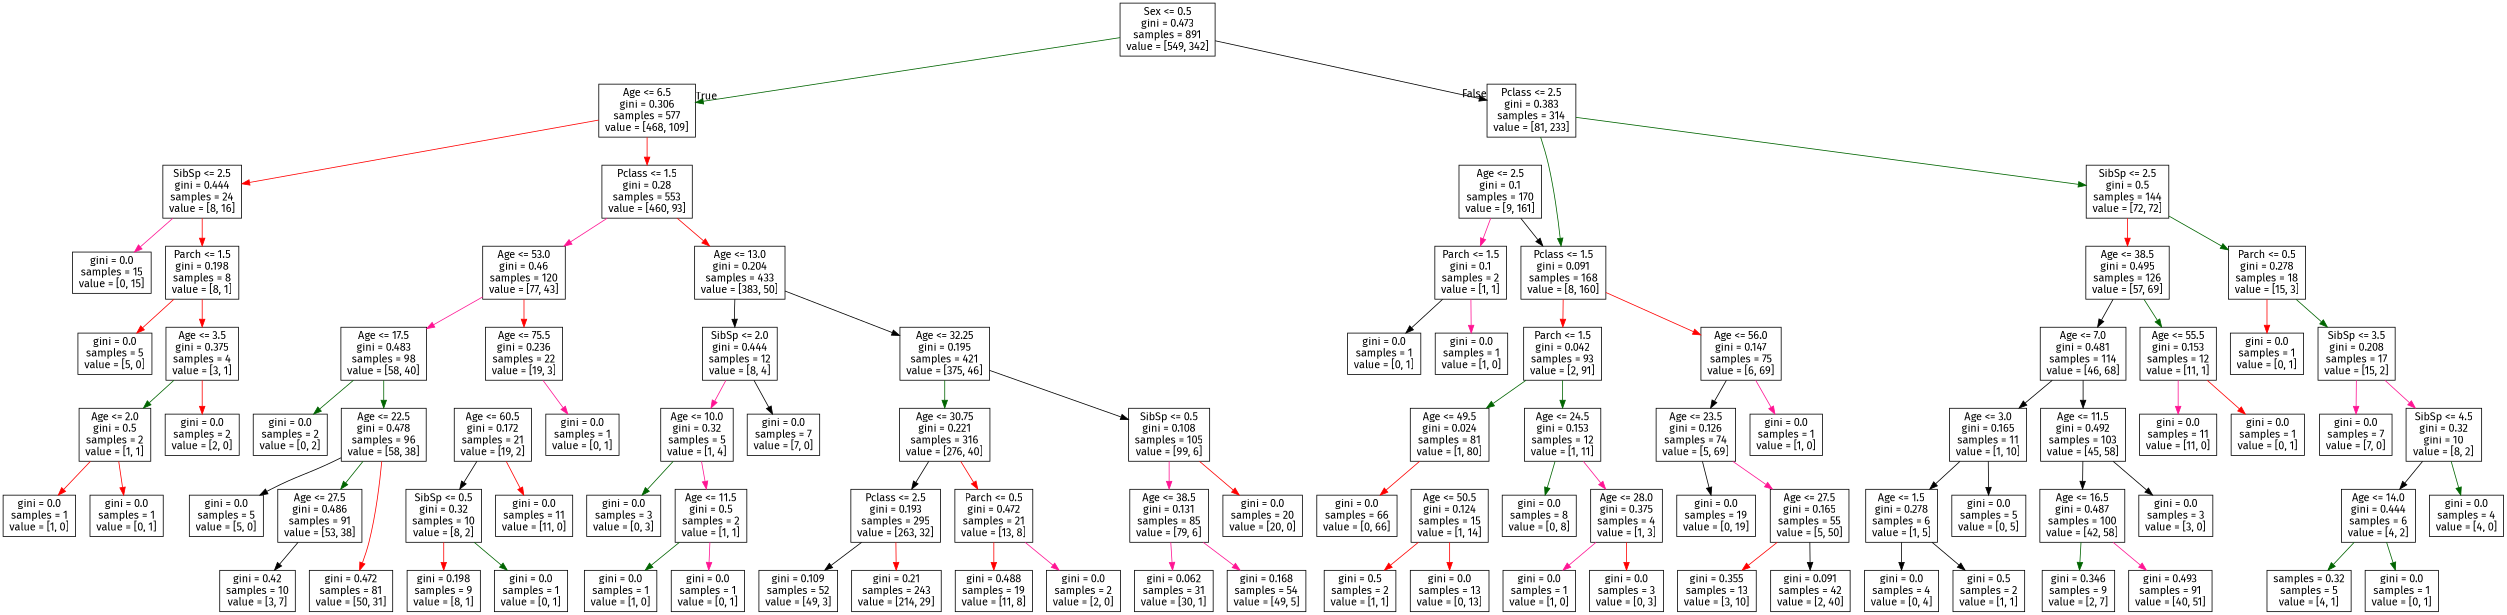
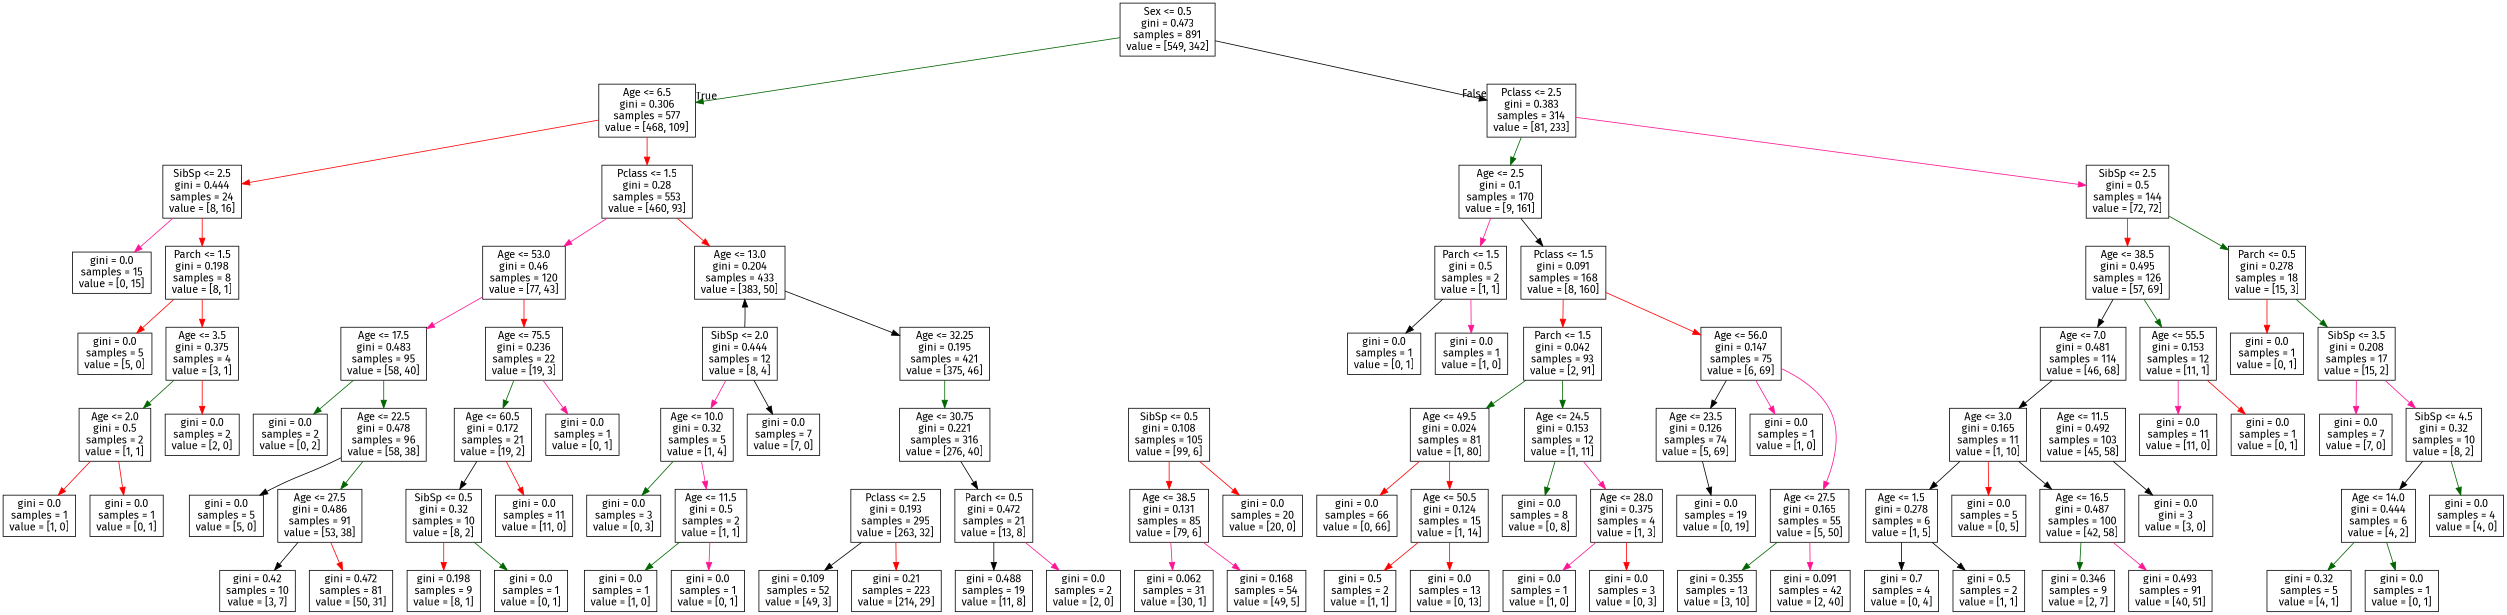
(1827, 151) -> (1827, 151)
(1553, 187) -> (1517, 147)
(1471, 273) -> (1471, 273)
(735, 309) -> (745, 317)
(384, 354) -> (384, 354)
(2083, 390) -> none
none -> (510, 391)
(1055, 394) -> none
(2444, 435) -> (2444, 435)
(1169, 471) -> (1169, 471)
none -> (1450, 471)
(2083, 471) -> (2032, 473)
(922, 472) -> none
(967, 472) -> (967, 472)
(1749, 473) -> (1832, 414)
(1988, 474) -> (1988, 474)
(375, 513) -> (335, 553)
(2176, 516) -> (2176, 516)
(994, 552) -> (994, 552)
(1810, 552) -> (1810, 552)
(1763, 554) -> (1763, 554)
(896, 591) -> (896, 591)
(1902, 591) -> (1902, 591)
(2309, 591) -> (2309, 591)
